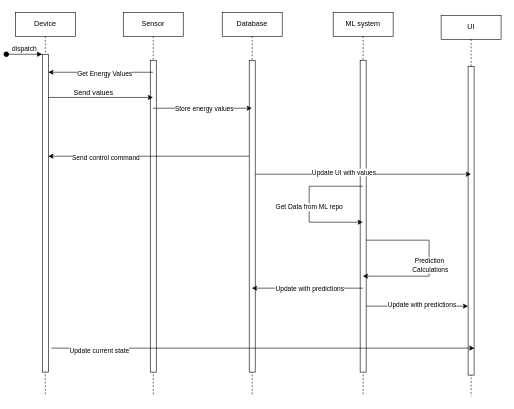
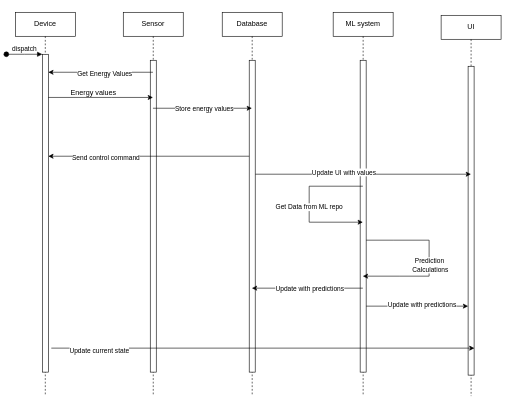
(94, 93) -> (94, 93)
